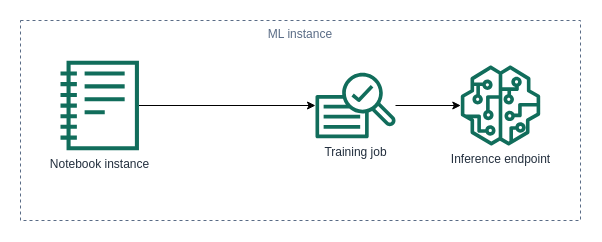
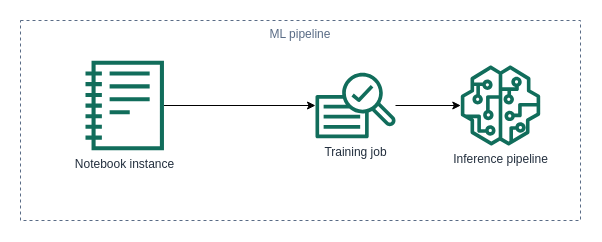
(300, 34) -> (300, 34)
(100, 106) -> (125, 106)
(501, 160) -> (501, 160)
